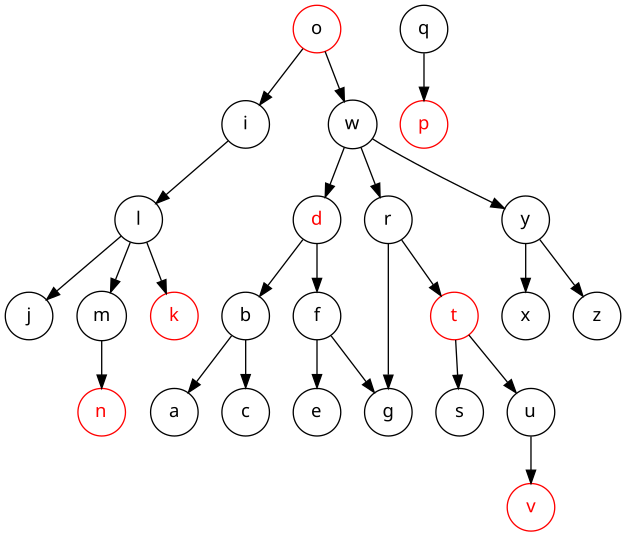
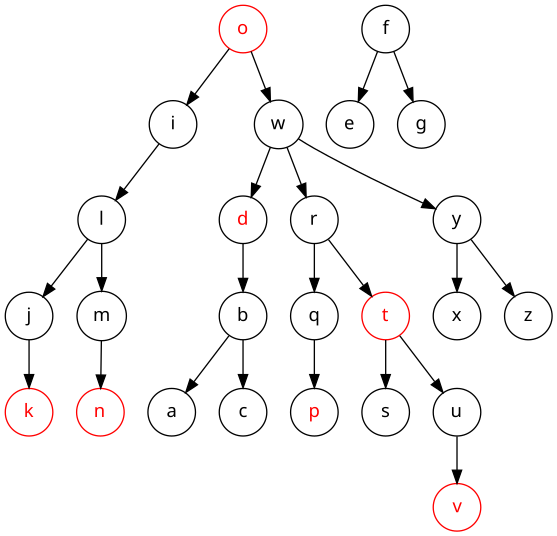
(317, 29) -> (243, 29)
(424, 124) -> (314, 412)
(317, 261) -> none
(154, 262) -> (29, 357)
(388, 309) -> (314, 261)
